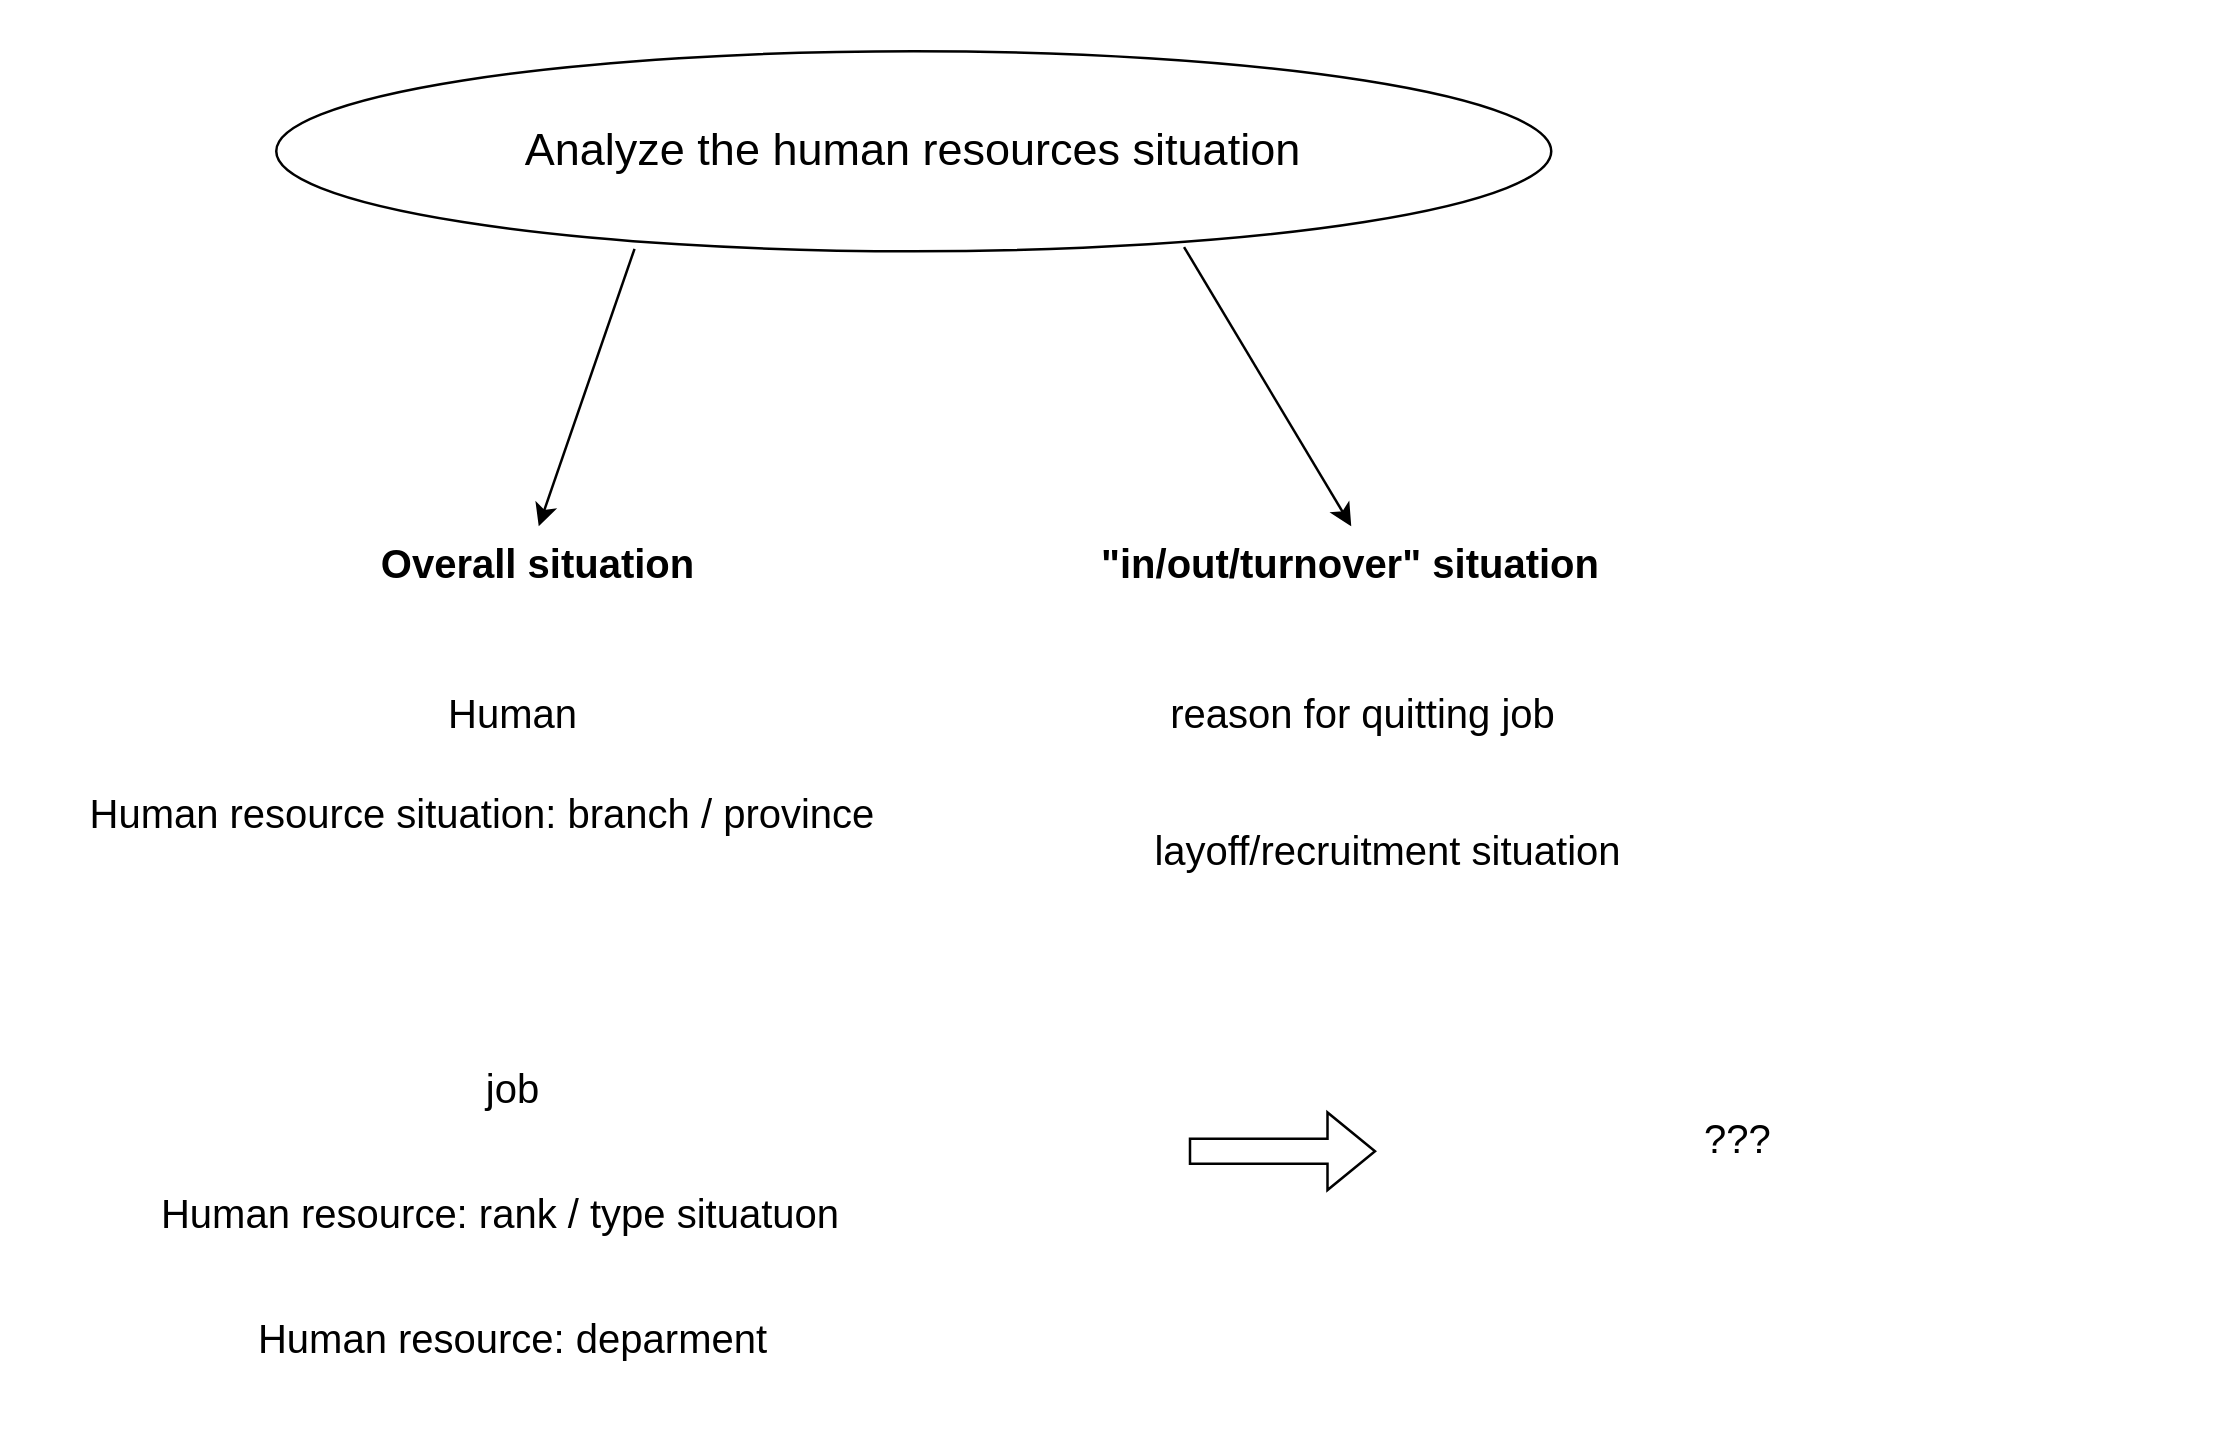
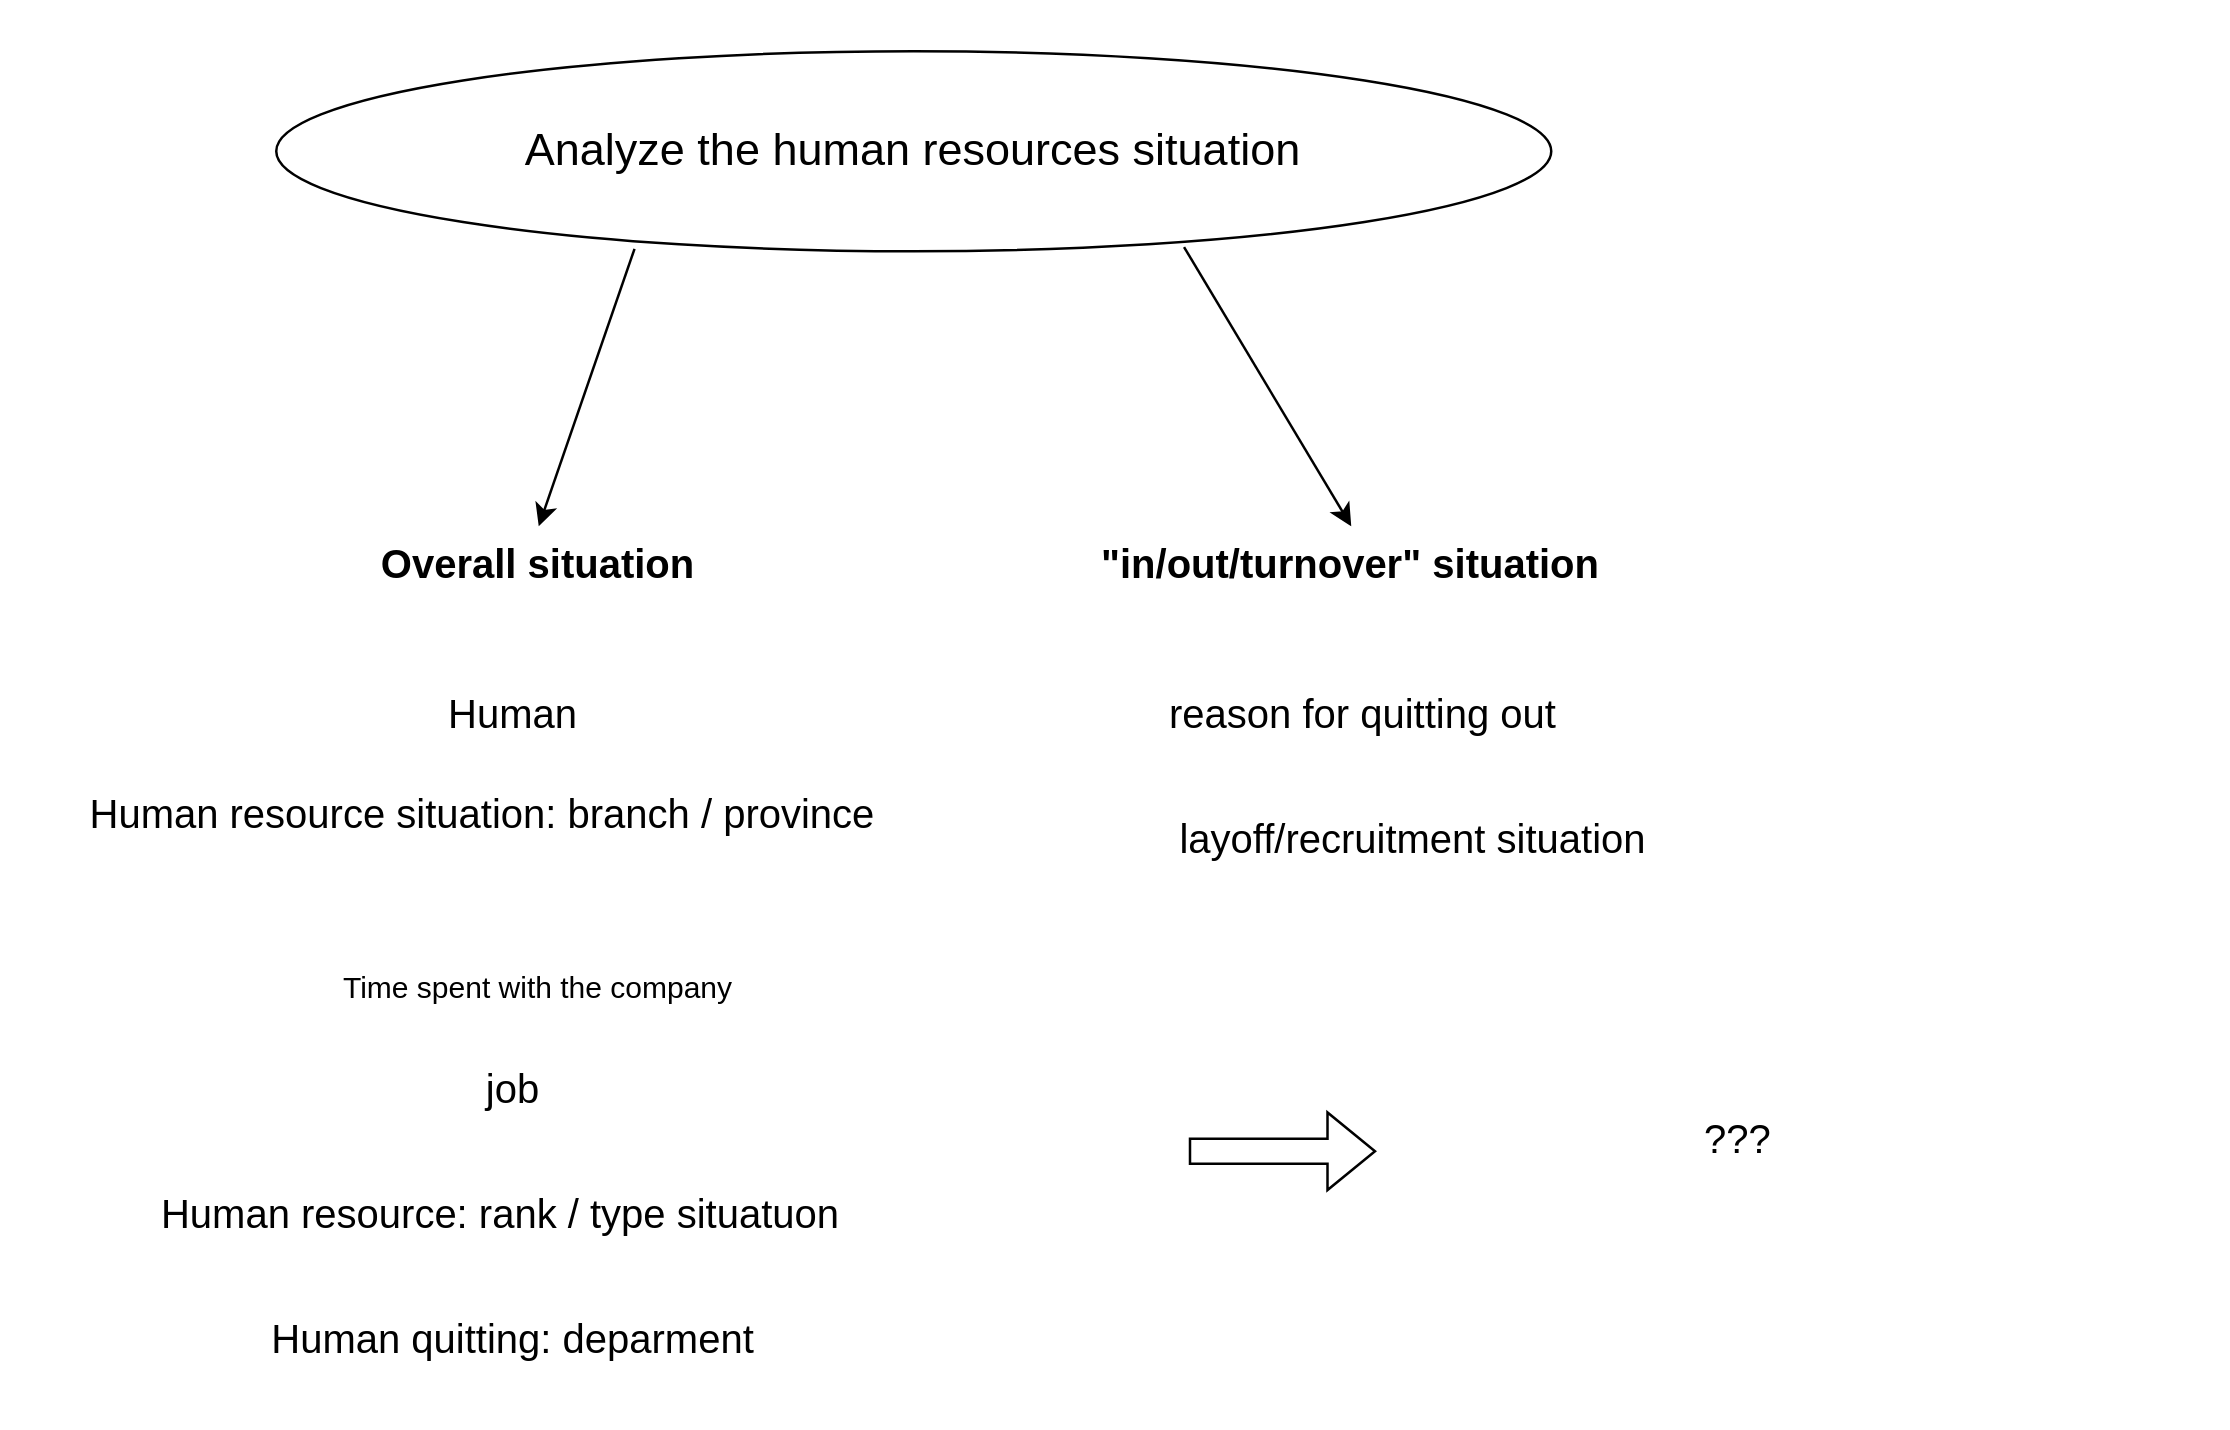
(1364, 714) -> (1364, 714)
(1389, 851) -> (1414, 839)
none -> (539, 989)
(514, 1339) -> (514, 1339)
